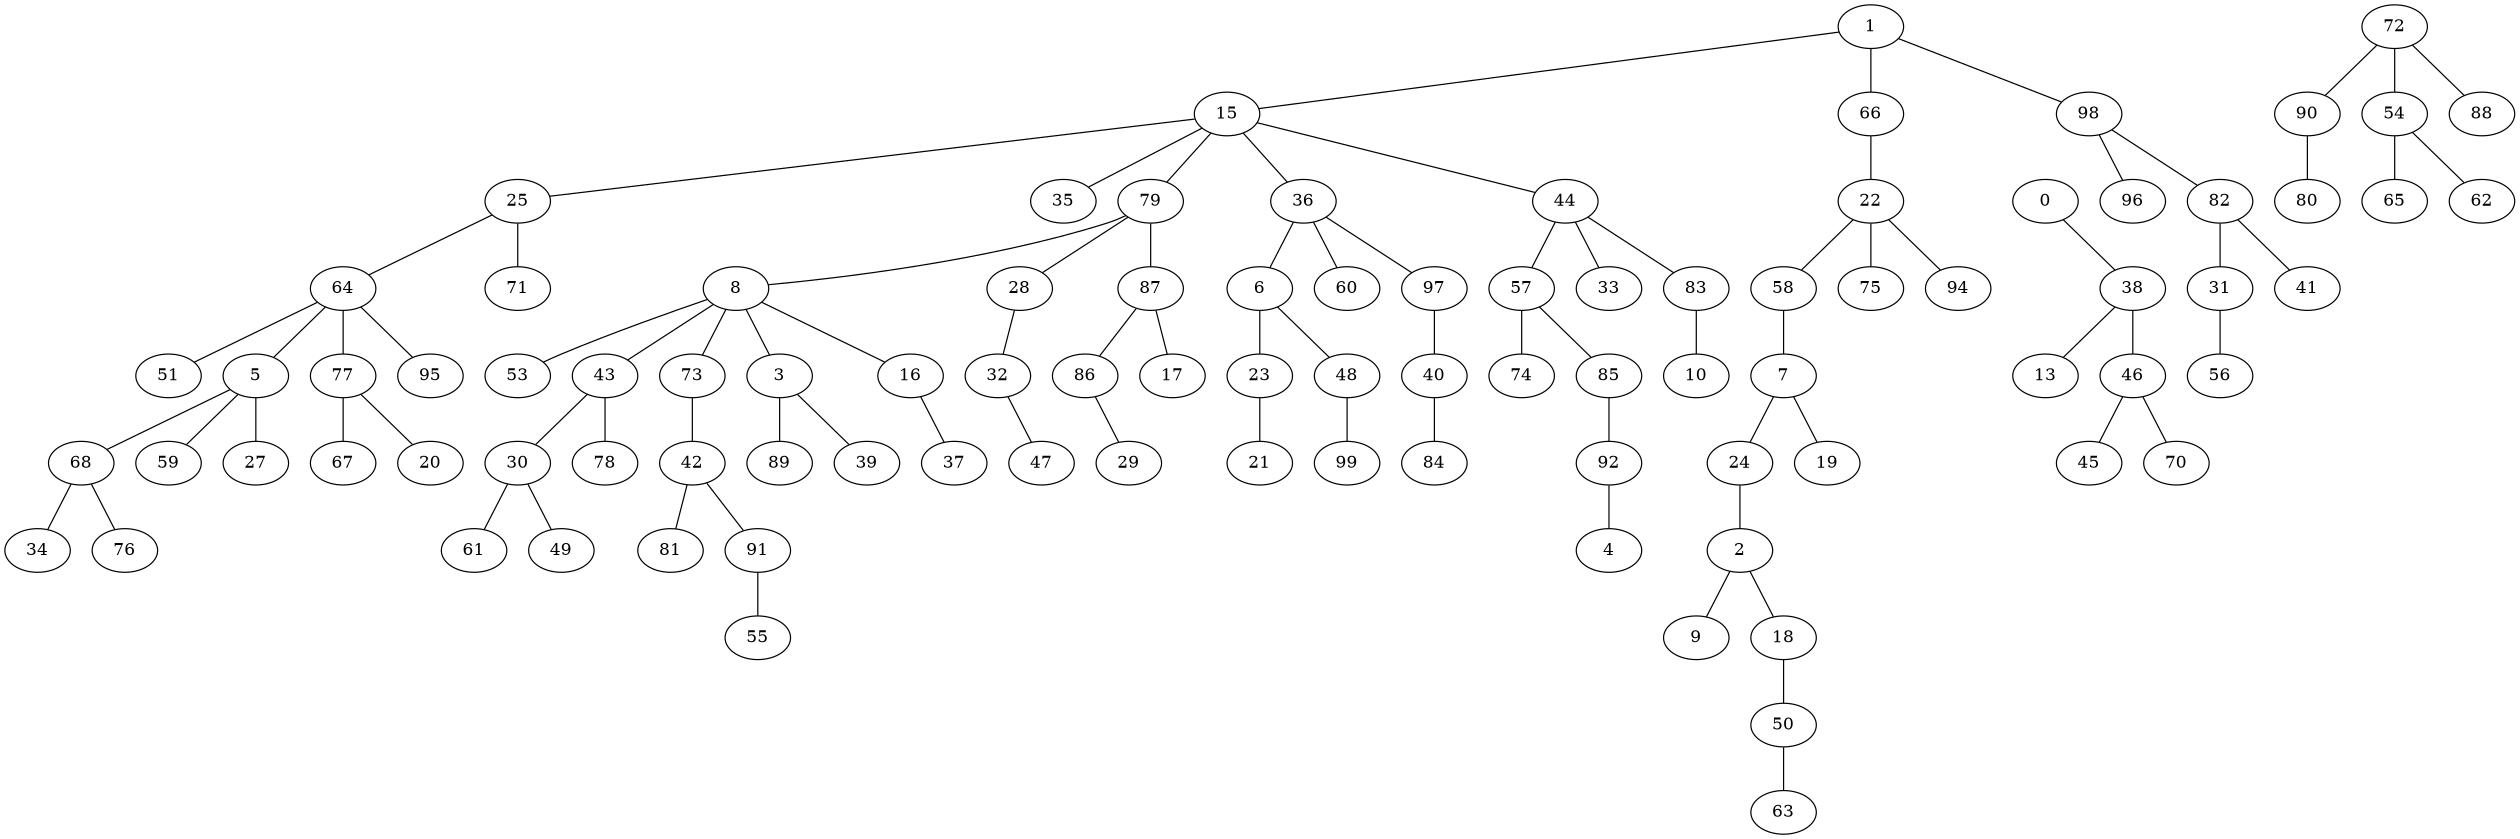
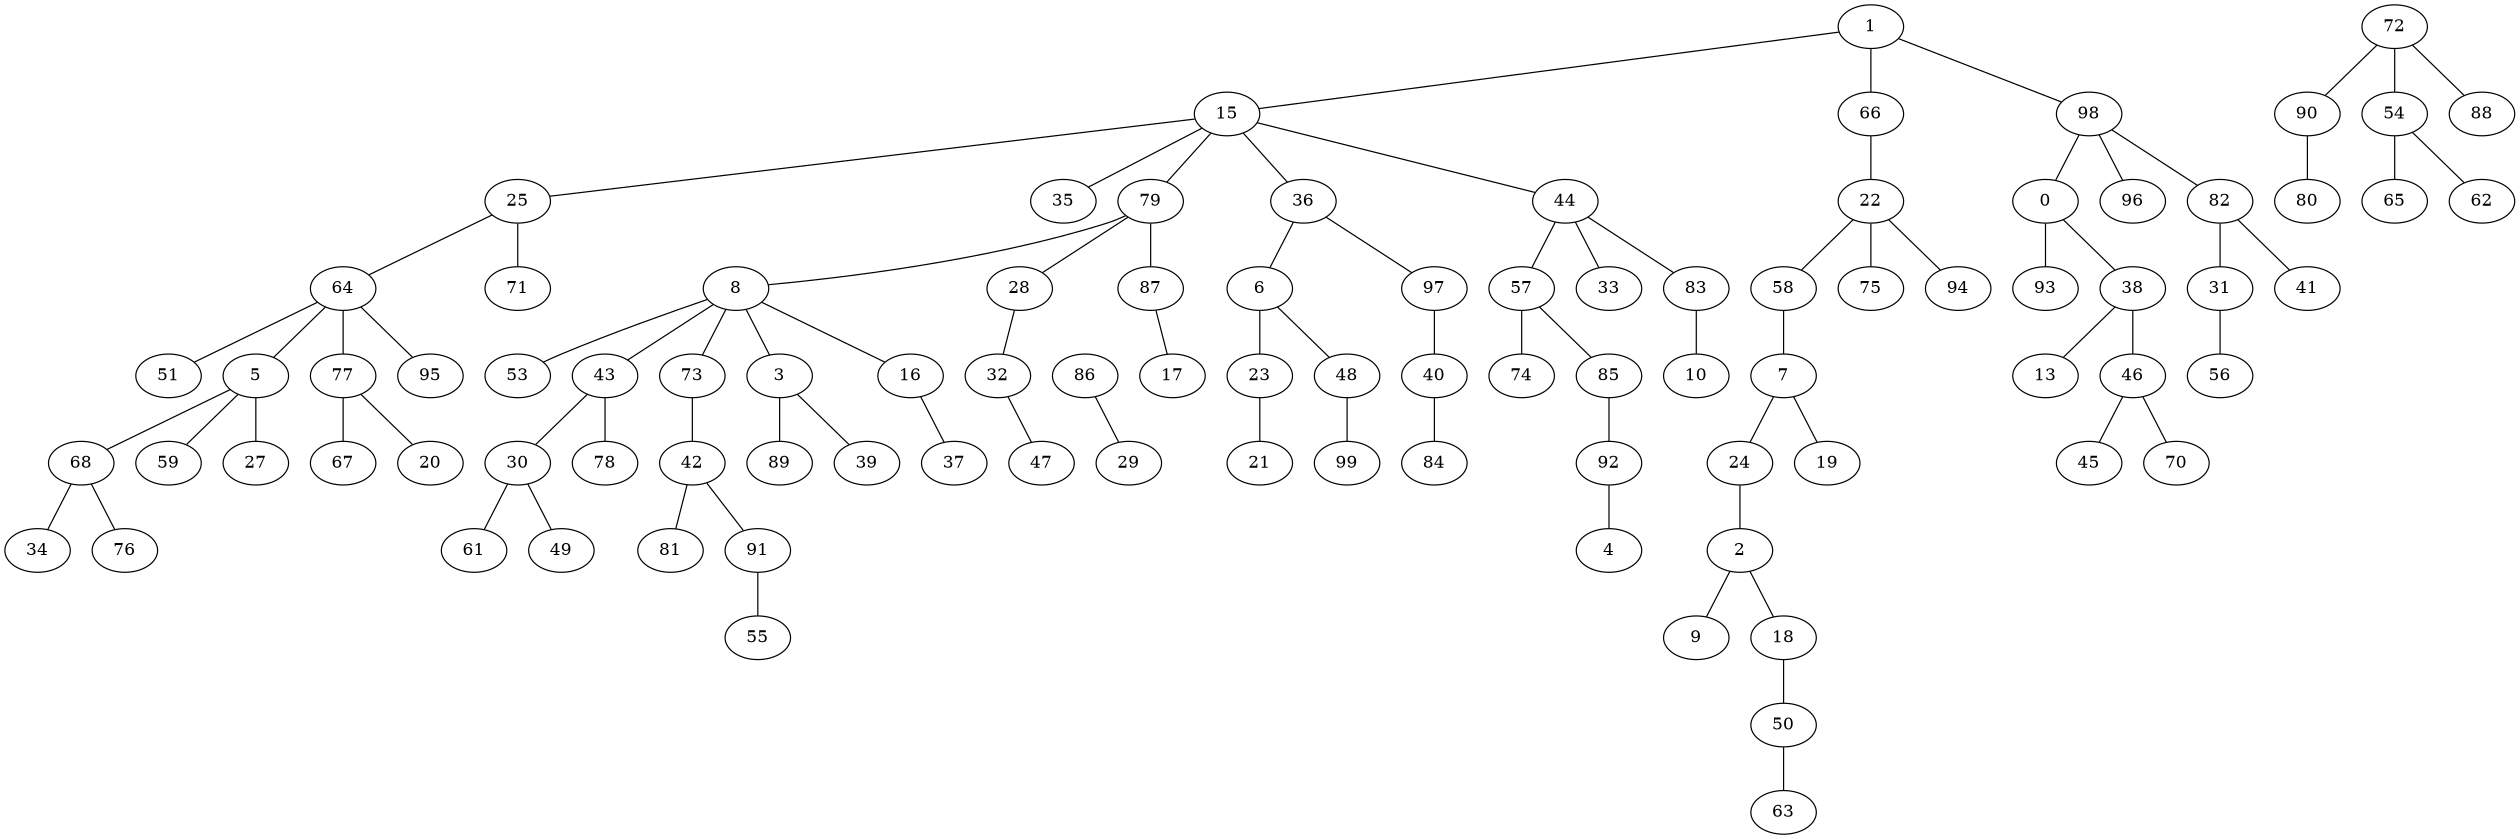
none -> (2067, 158)
(1347, 289) -> none
none -> (2045, 289)
(1118, 332) -> none
